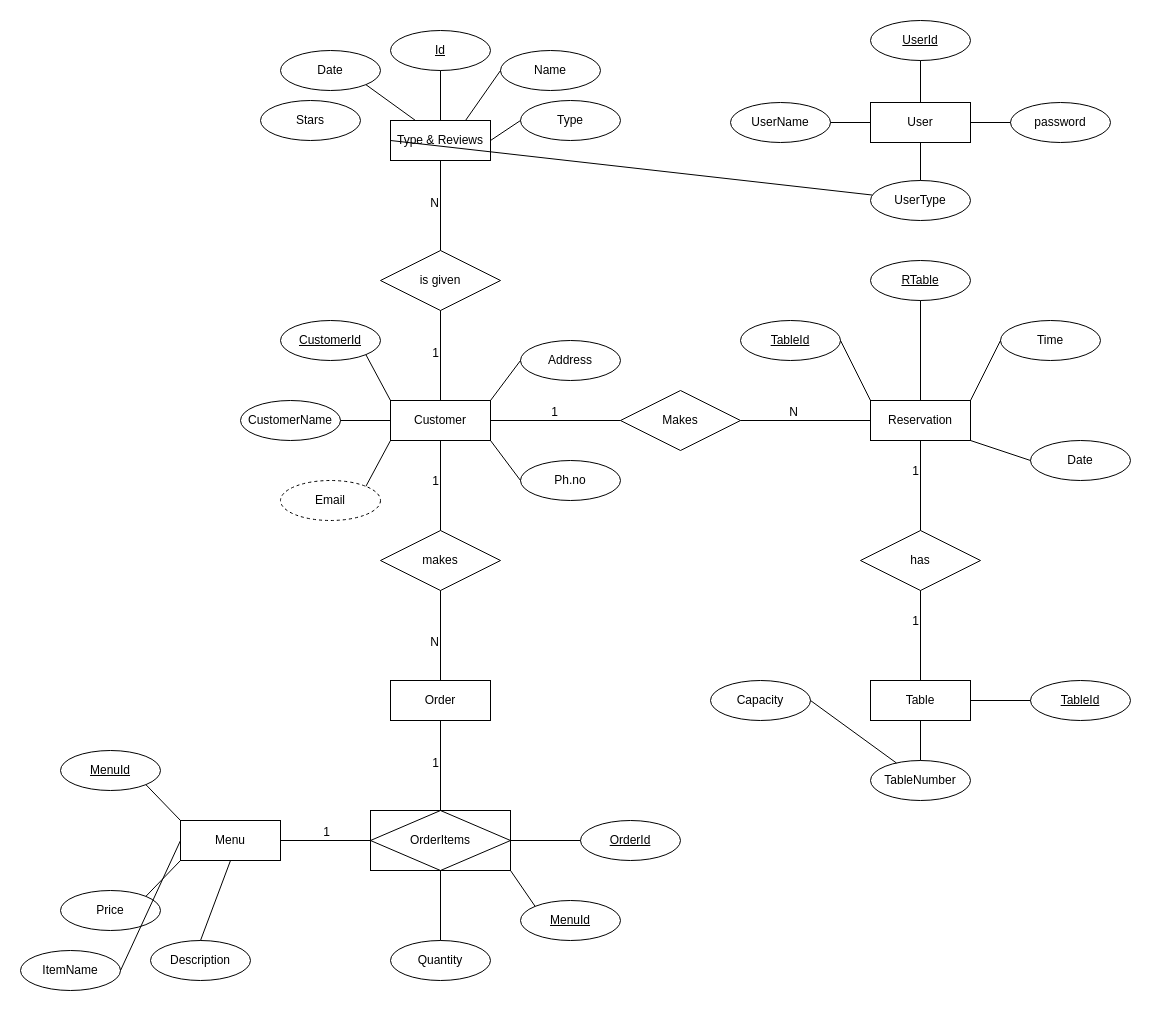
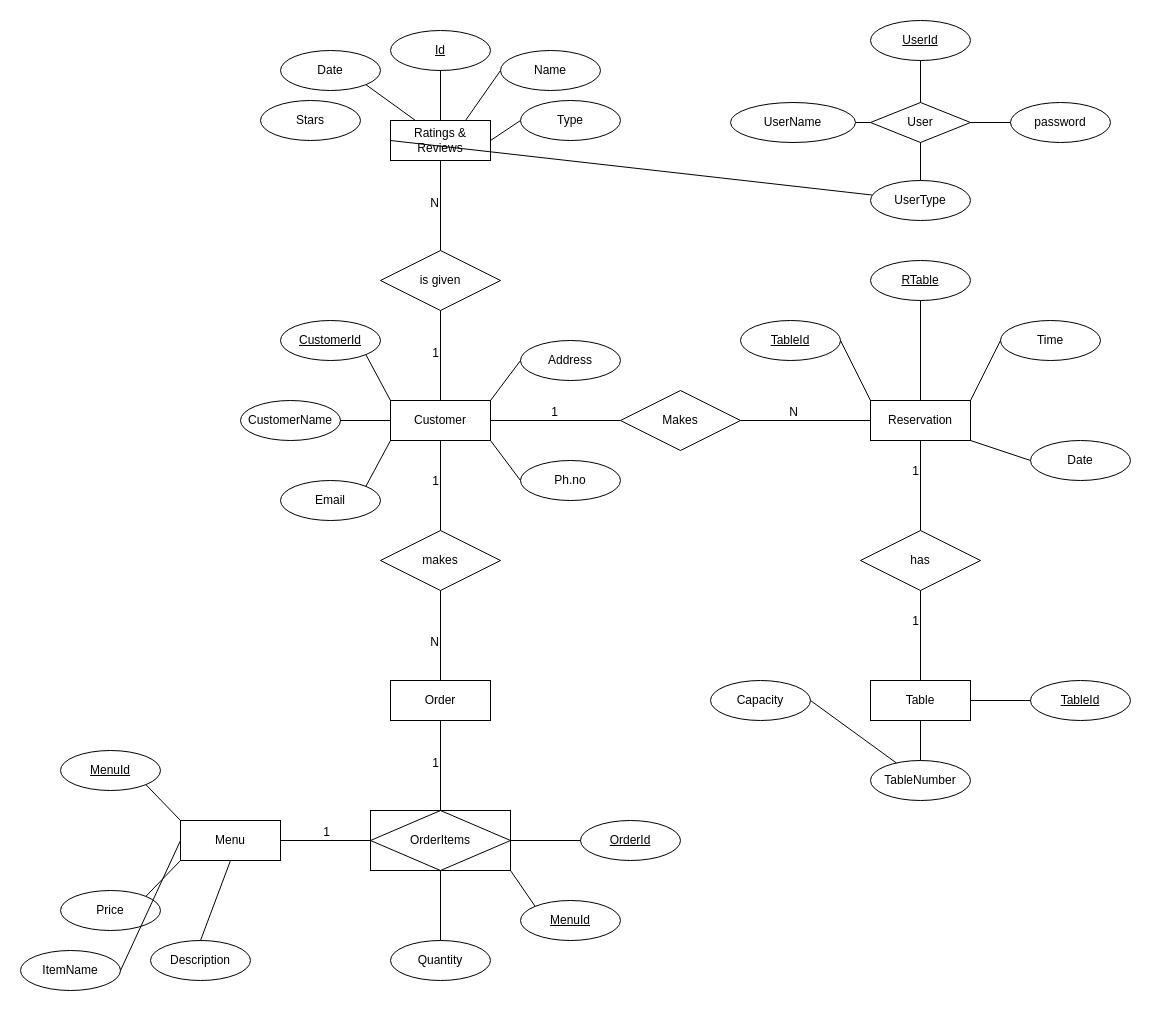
(781, 123) -> (793, 123)
(921, 123) -> (921, 123)
(441, 141) -> (441, 141)
(331, 501) -> (331, 501)
